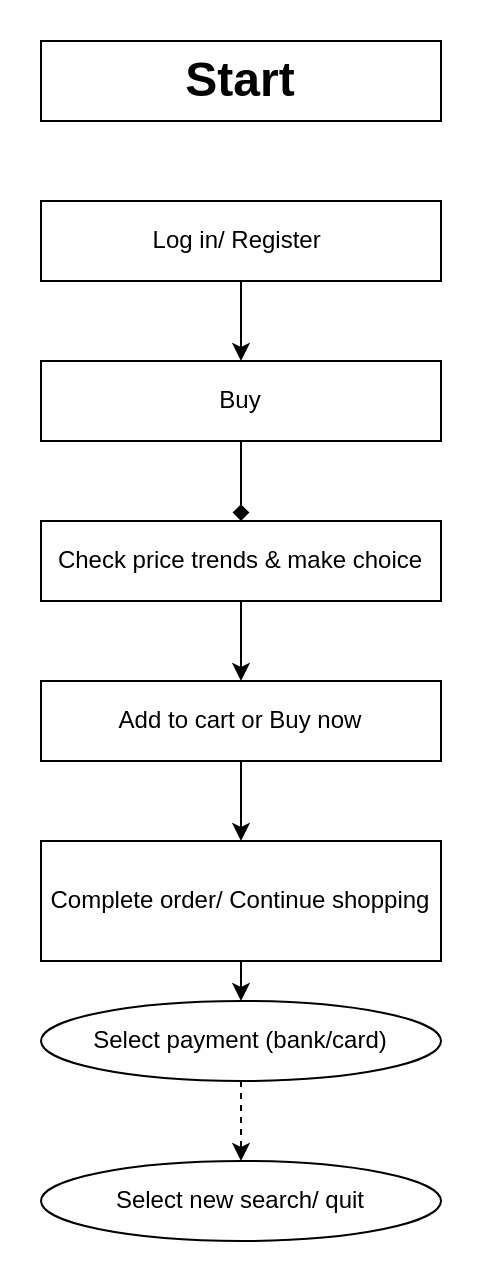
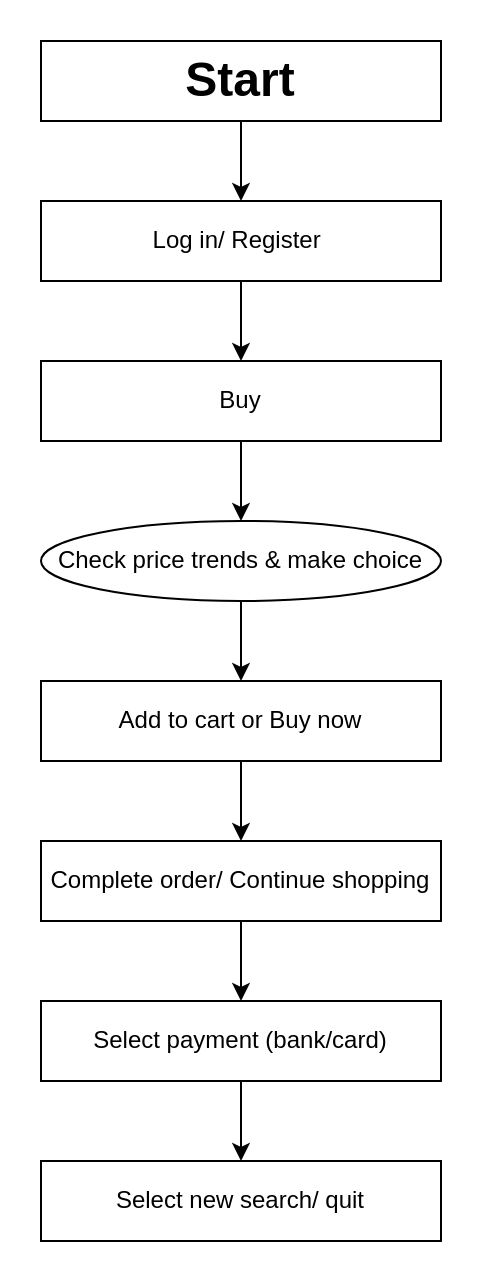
none -> (241, 154)
(241, 505) -> (241, 506)
(241, 561) -> (241, 561)
(241, 901) -> (241, 881)
(241, 1041) -> (241, 1041)
(241, 1113) -> (241, 1113)
(241, 1201) -> (241, 1201)
